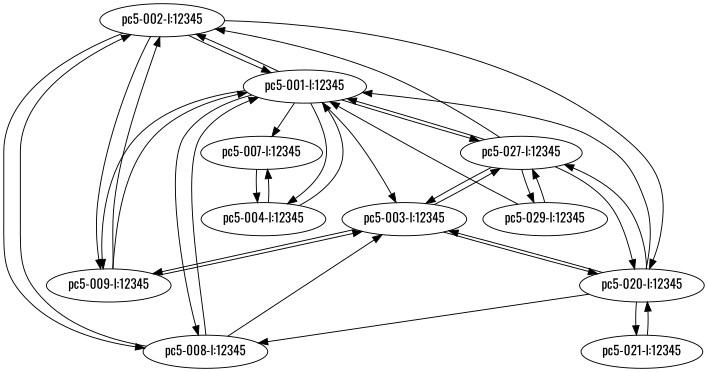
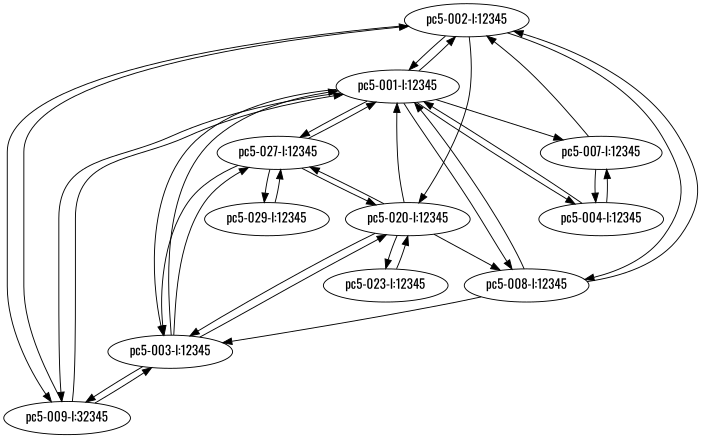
(369, 68) -> (544, 86)
(428, 156) -> (190, 172)
(109, 285) -> (67, 418)
(642, 352) -> (386, 285)
